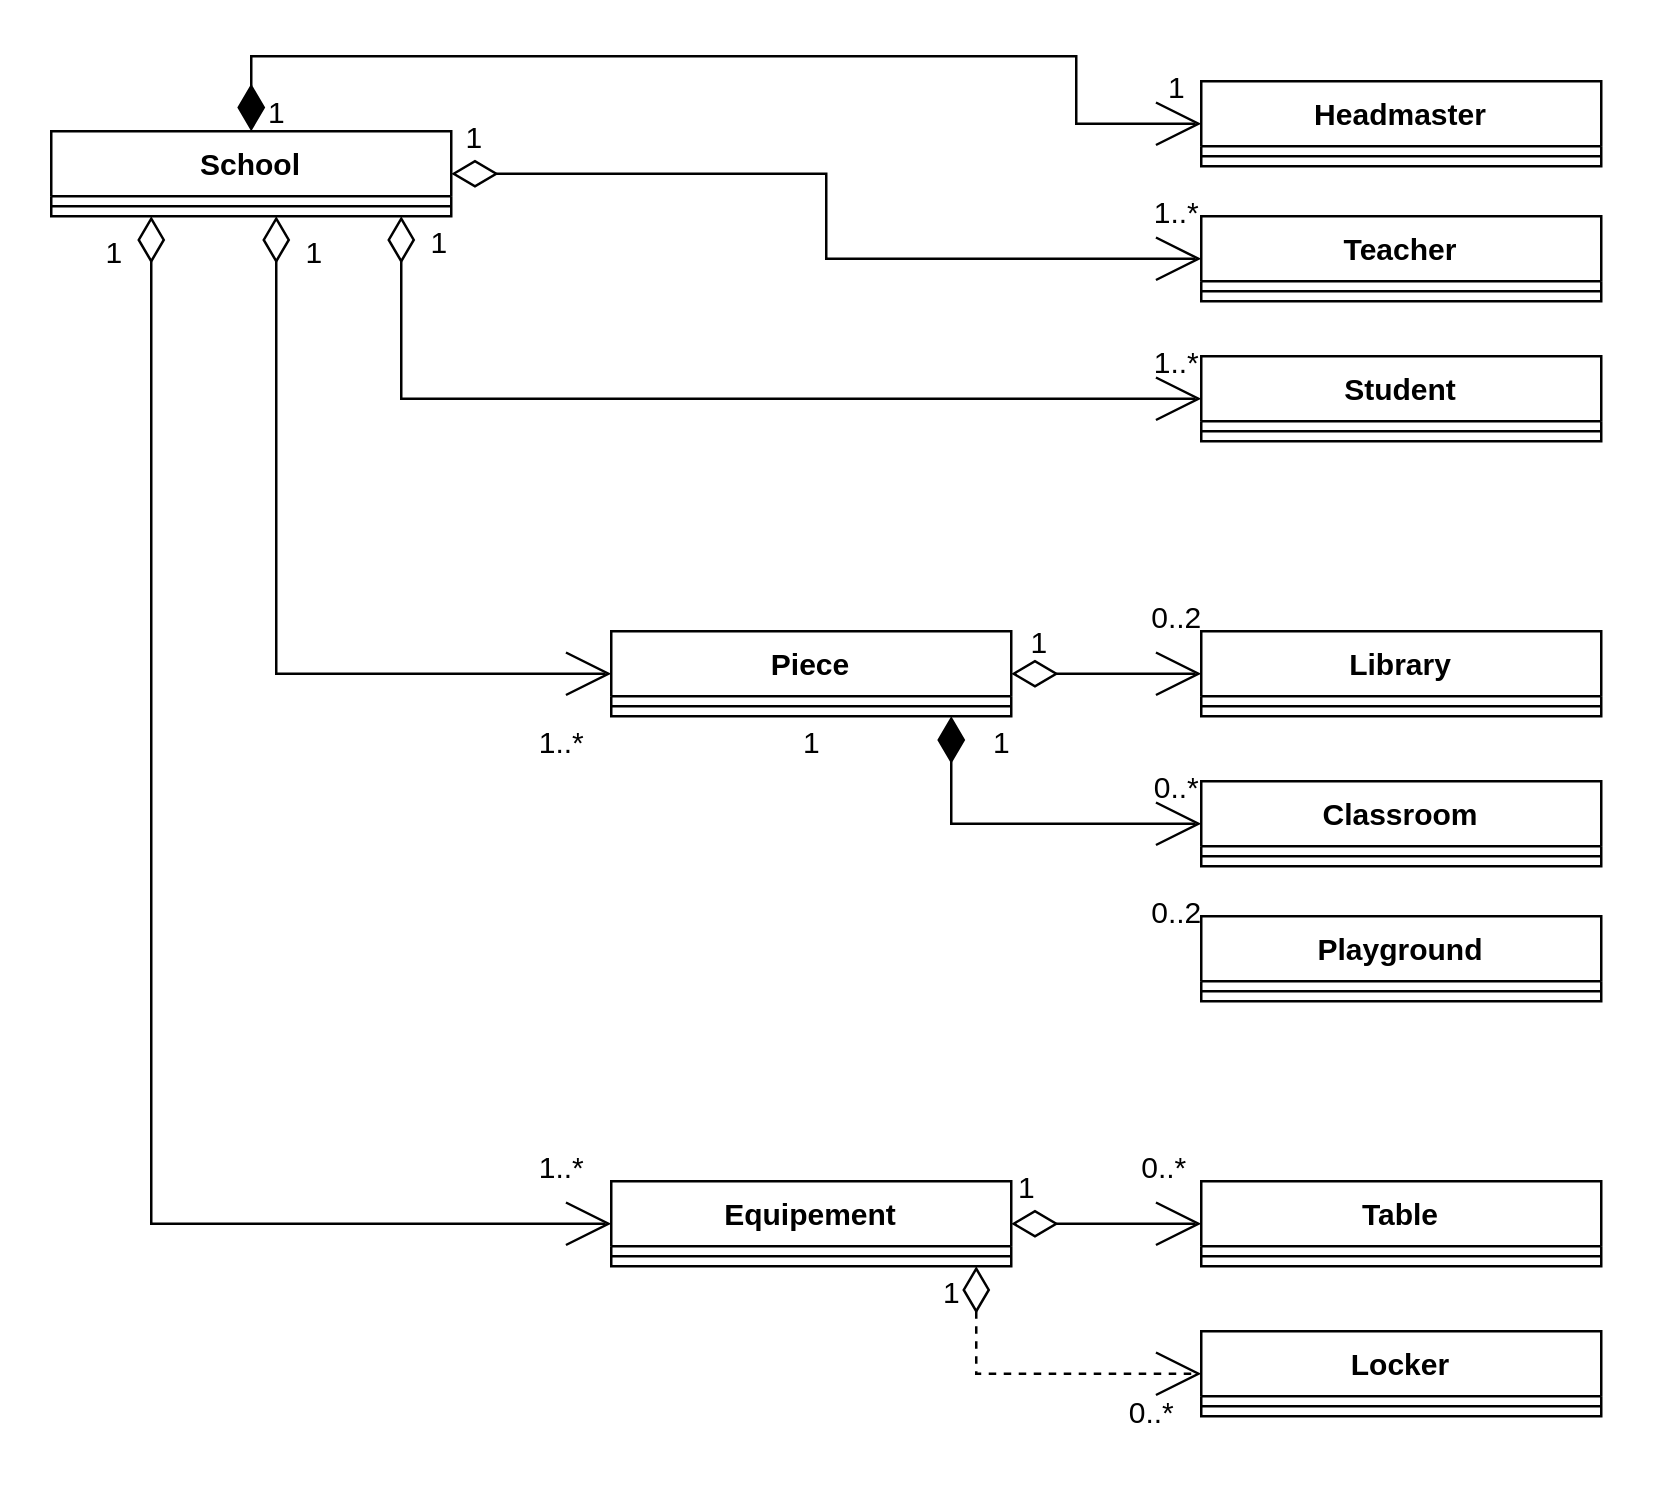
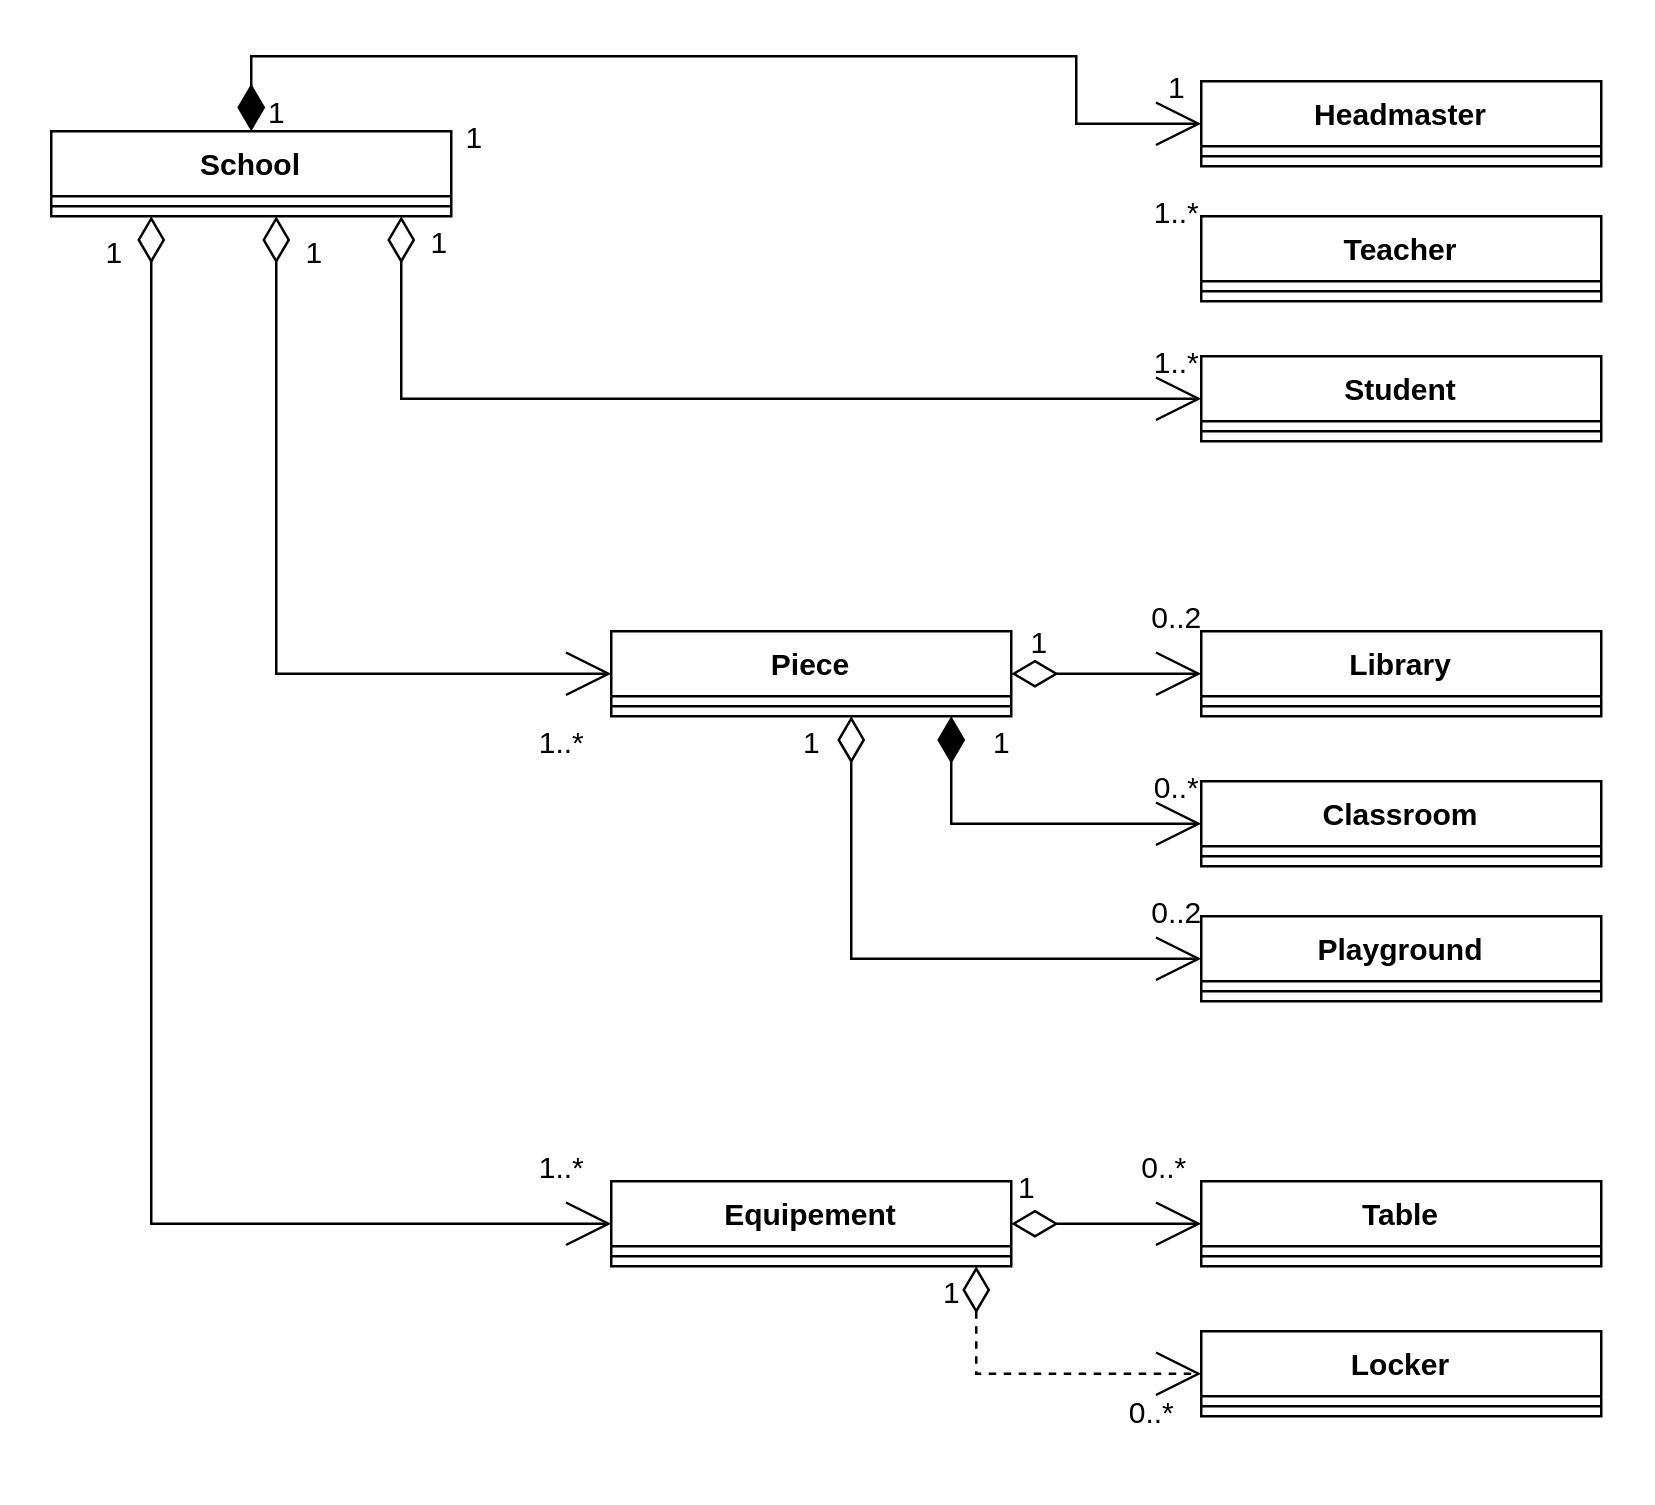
(826, 236) -> none
none -> (924, 959)
